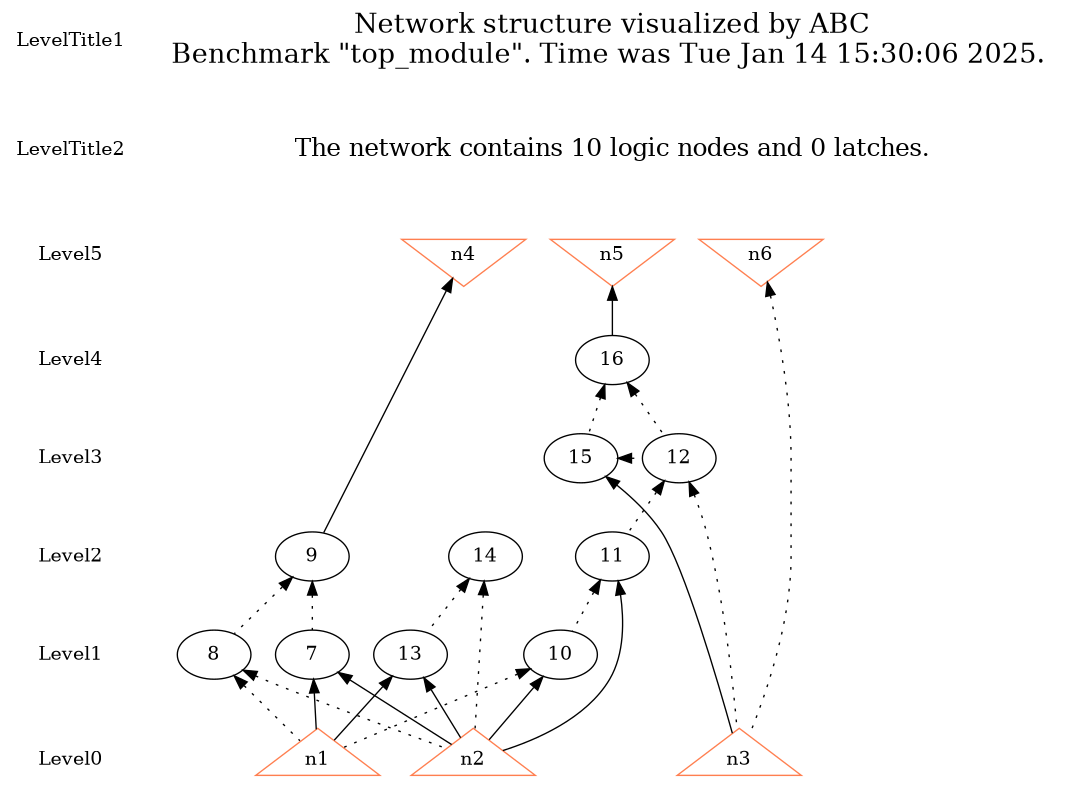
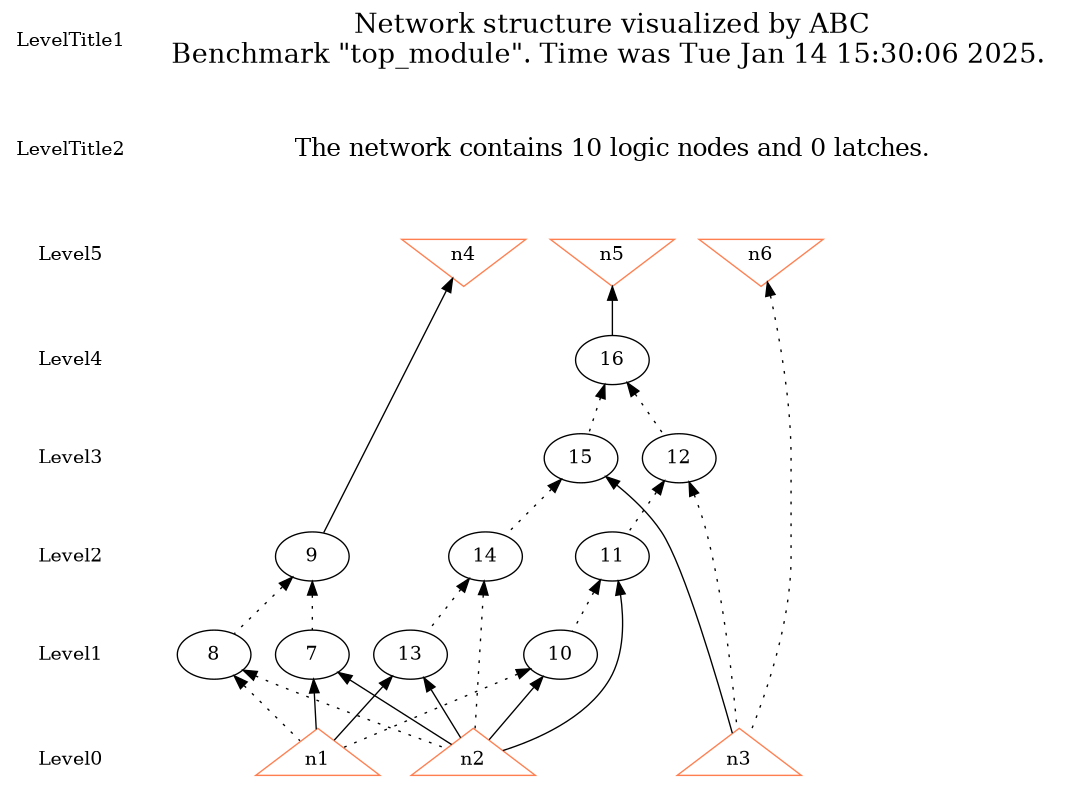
(637, 458) -> (528, 512)
